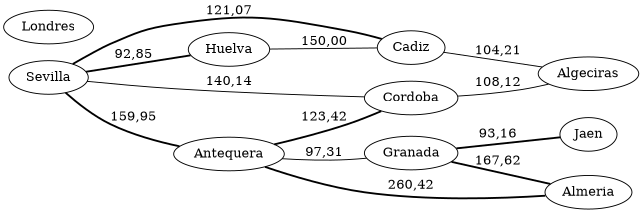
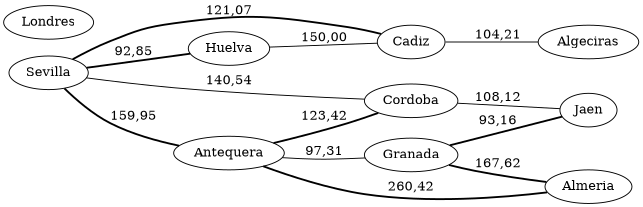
(229, 82) -> (229, 81)
(503, 92) -> (509, 106)
